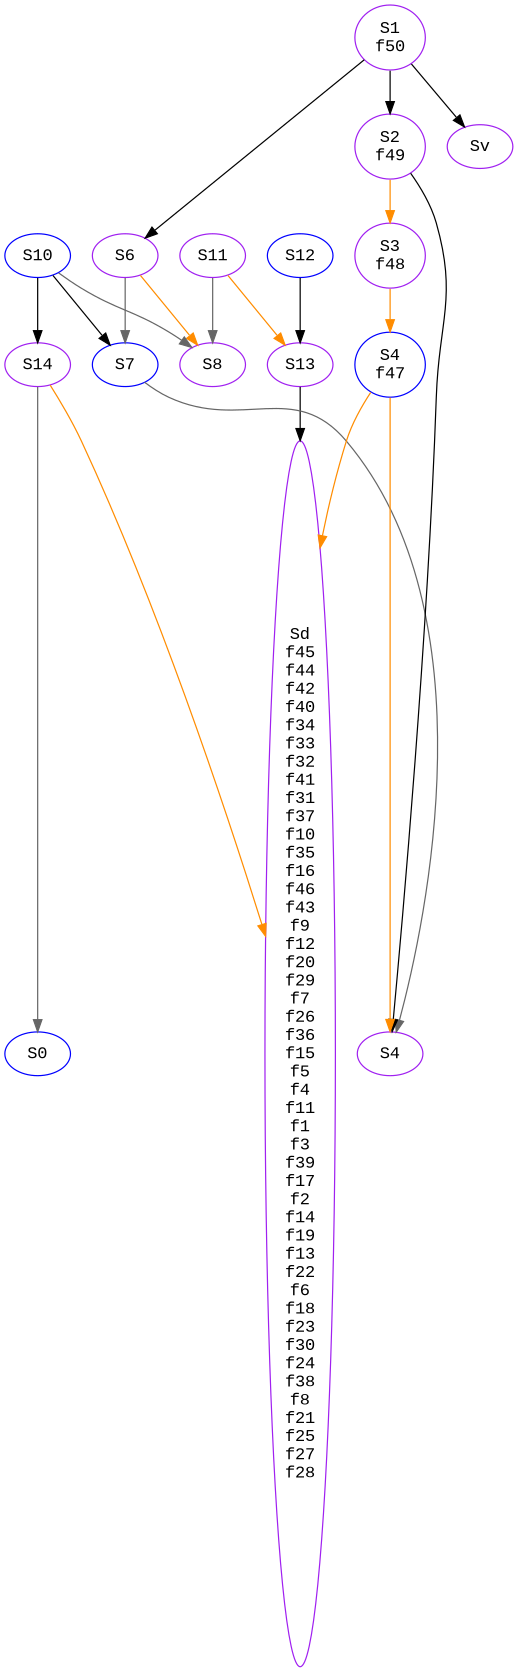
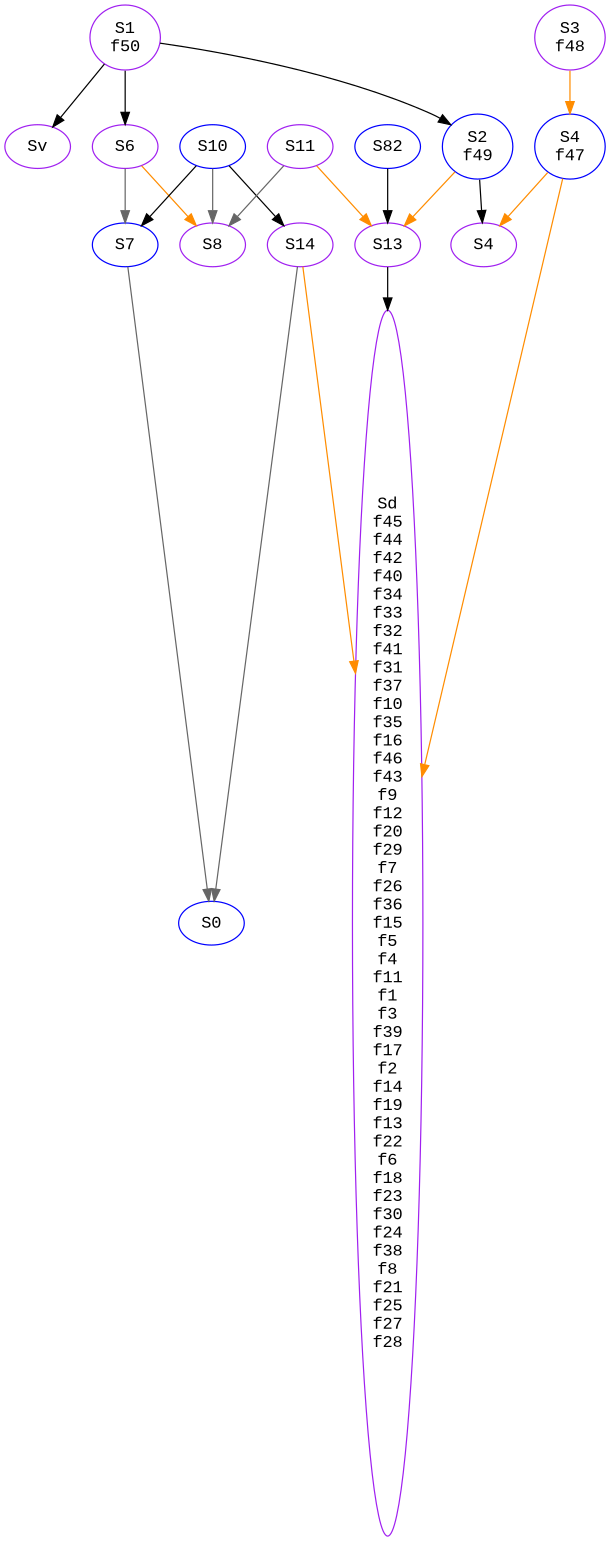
(390, 147) -> (478, 147)
(390, 195) -> (434, 194)
(300, 256) -> (388, 147)
(414, 575) -> (168, 578)
